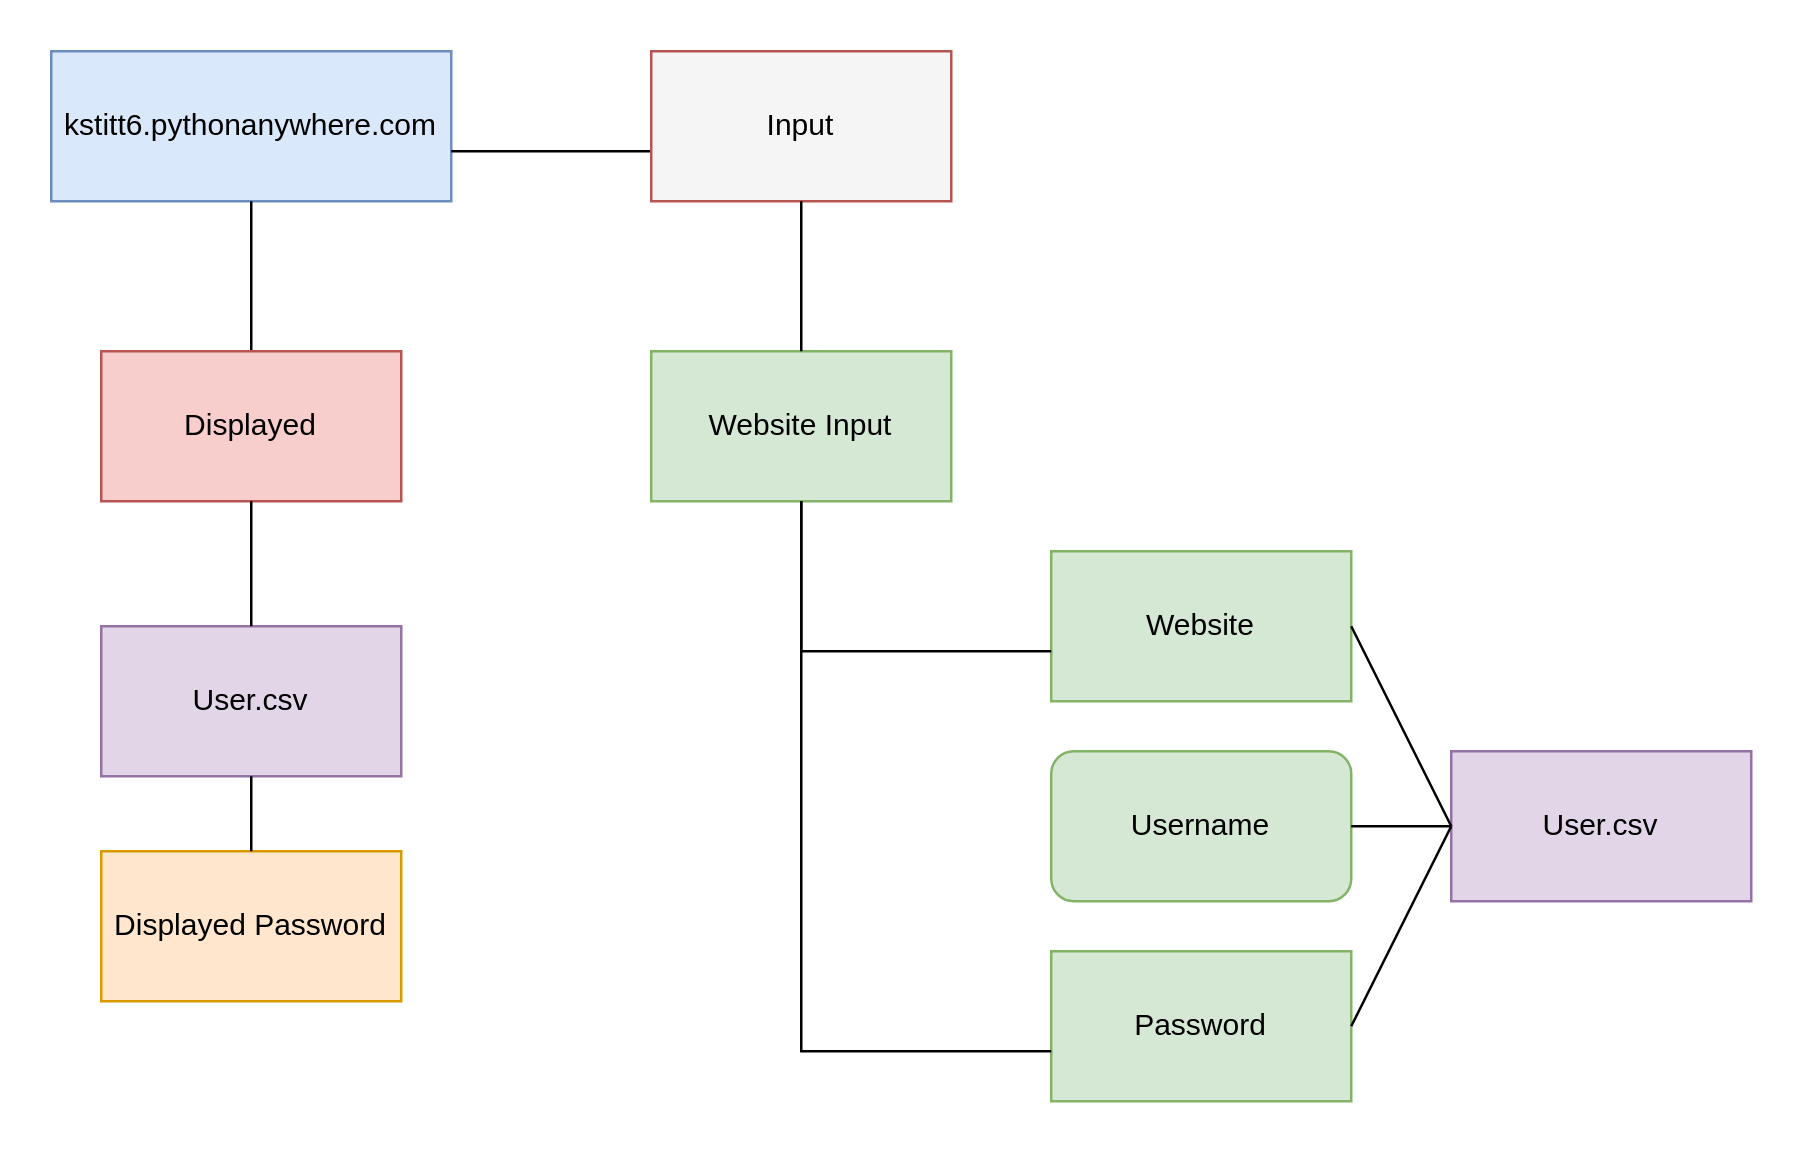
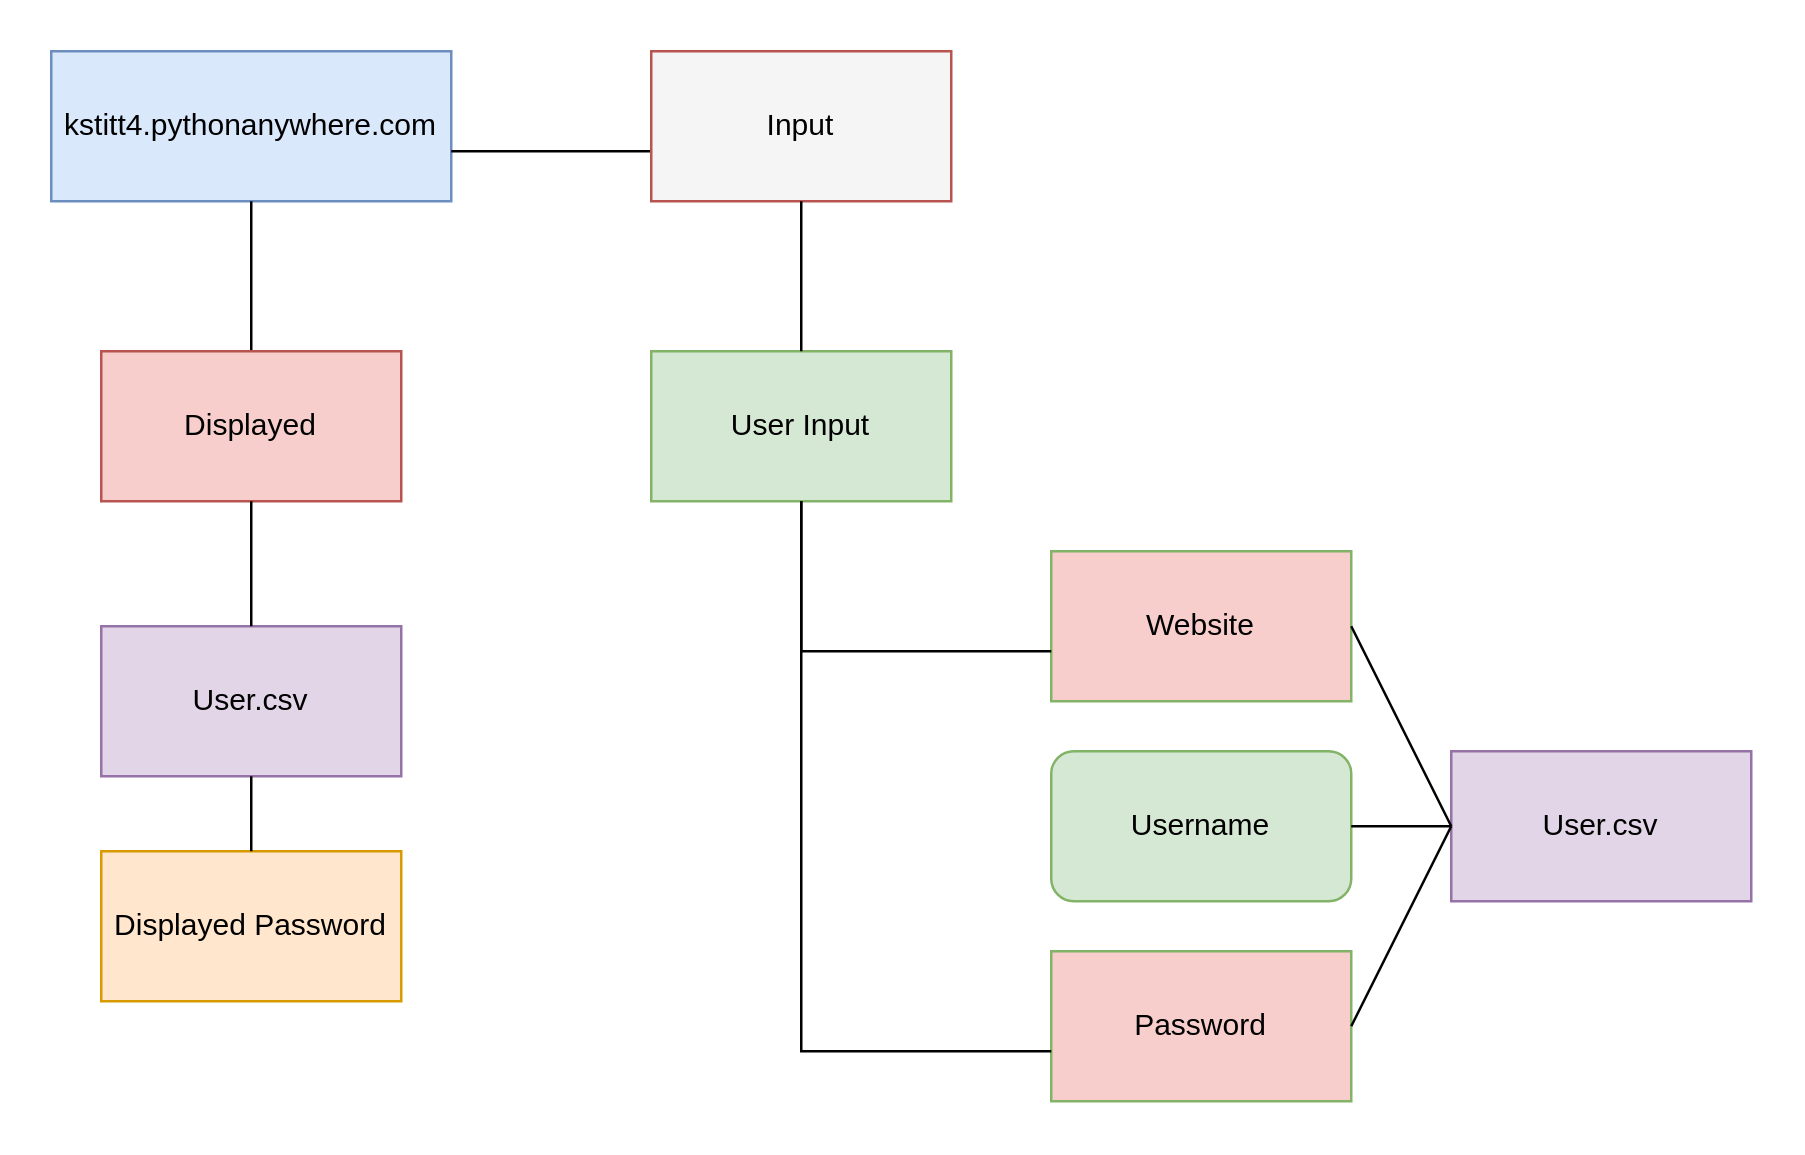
(251, 126) -> (251, 126)
(801, 426) -> (801, 426)
(1201, 626) -> (1201, 626)
(1201, 1026) -> (1201, 1026)
